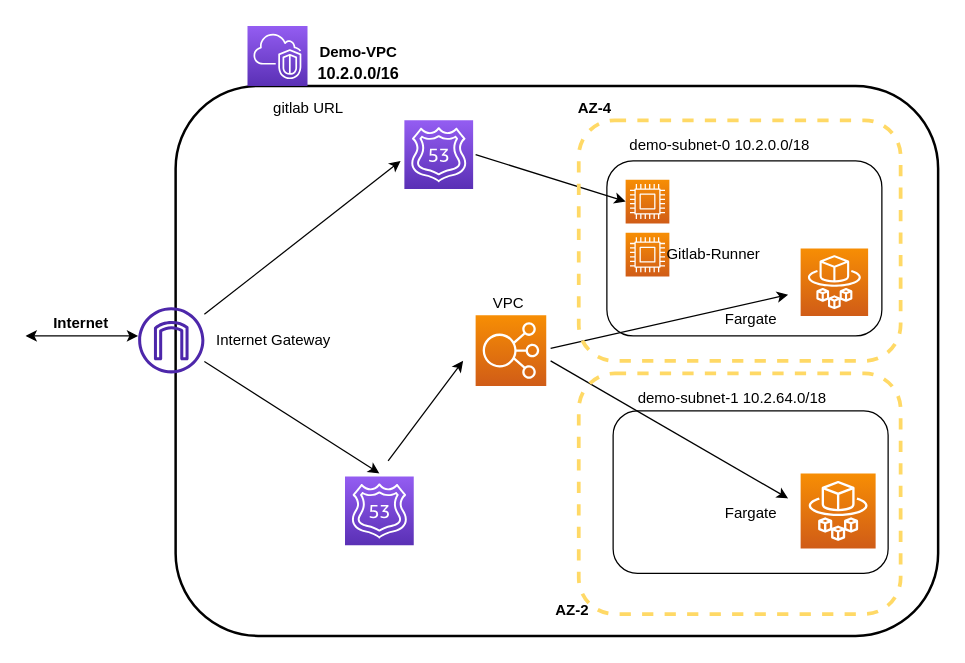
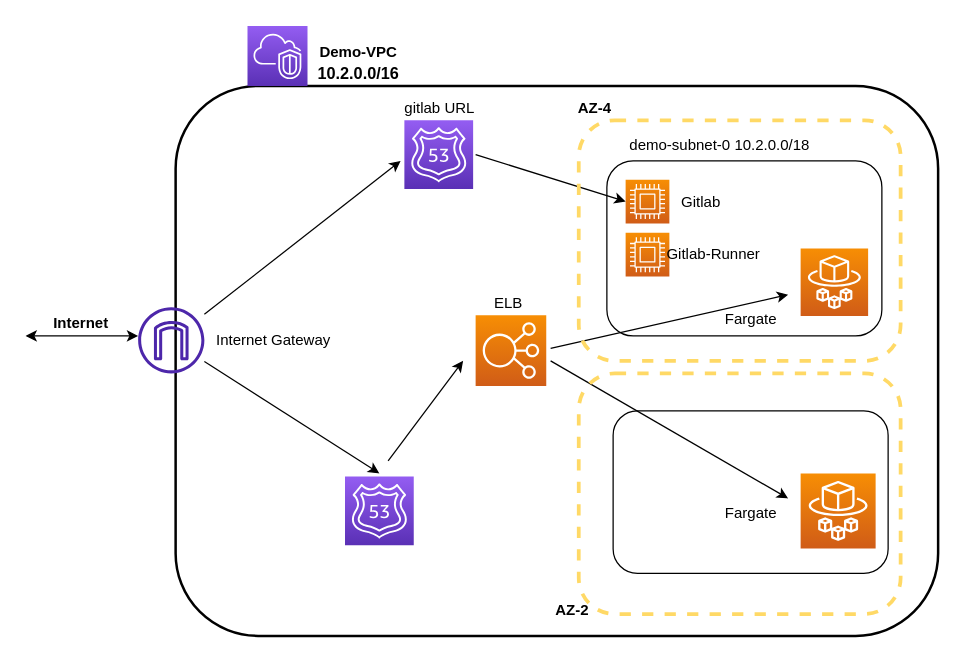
(308, 108) -> (439, 108)
none -> (701, 201)
(509, 303) -> (509, 303)
(732, 398) -> none
